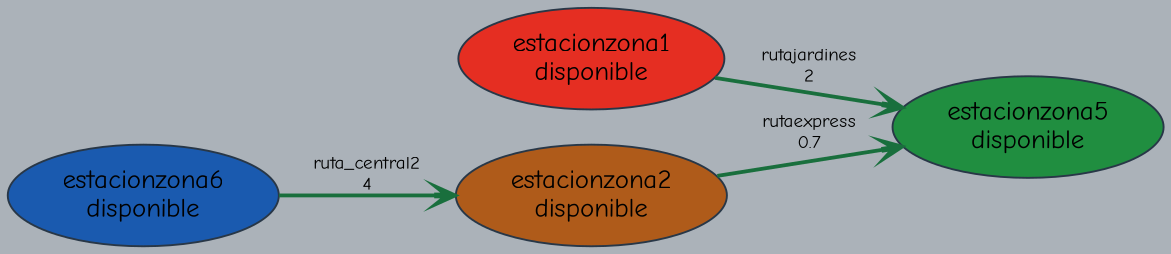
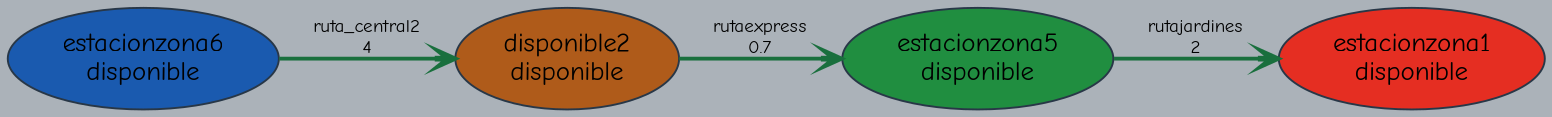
(799, 91) -> (1187, 59)
(591, 195) -> (567, 59)
